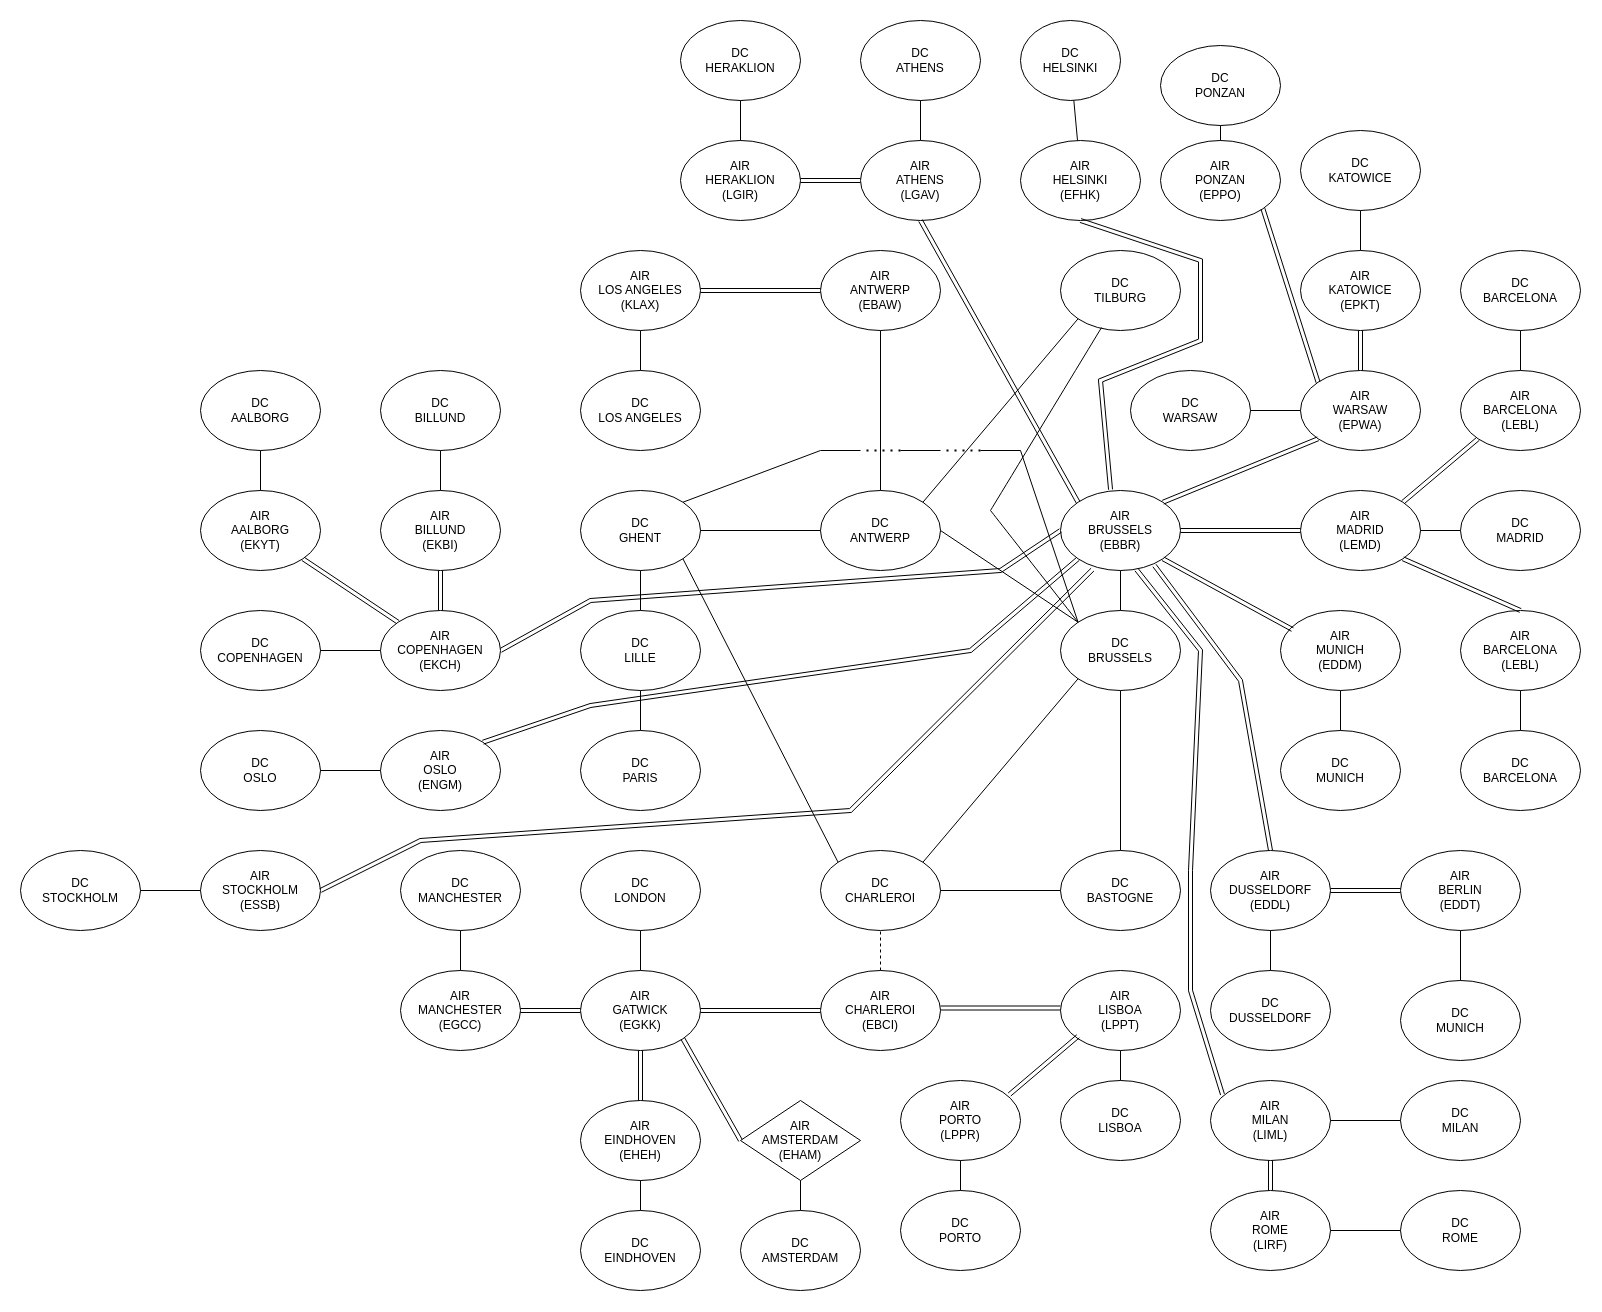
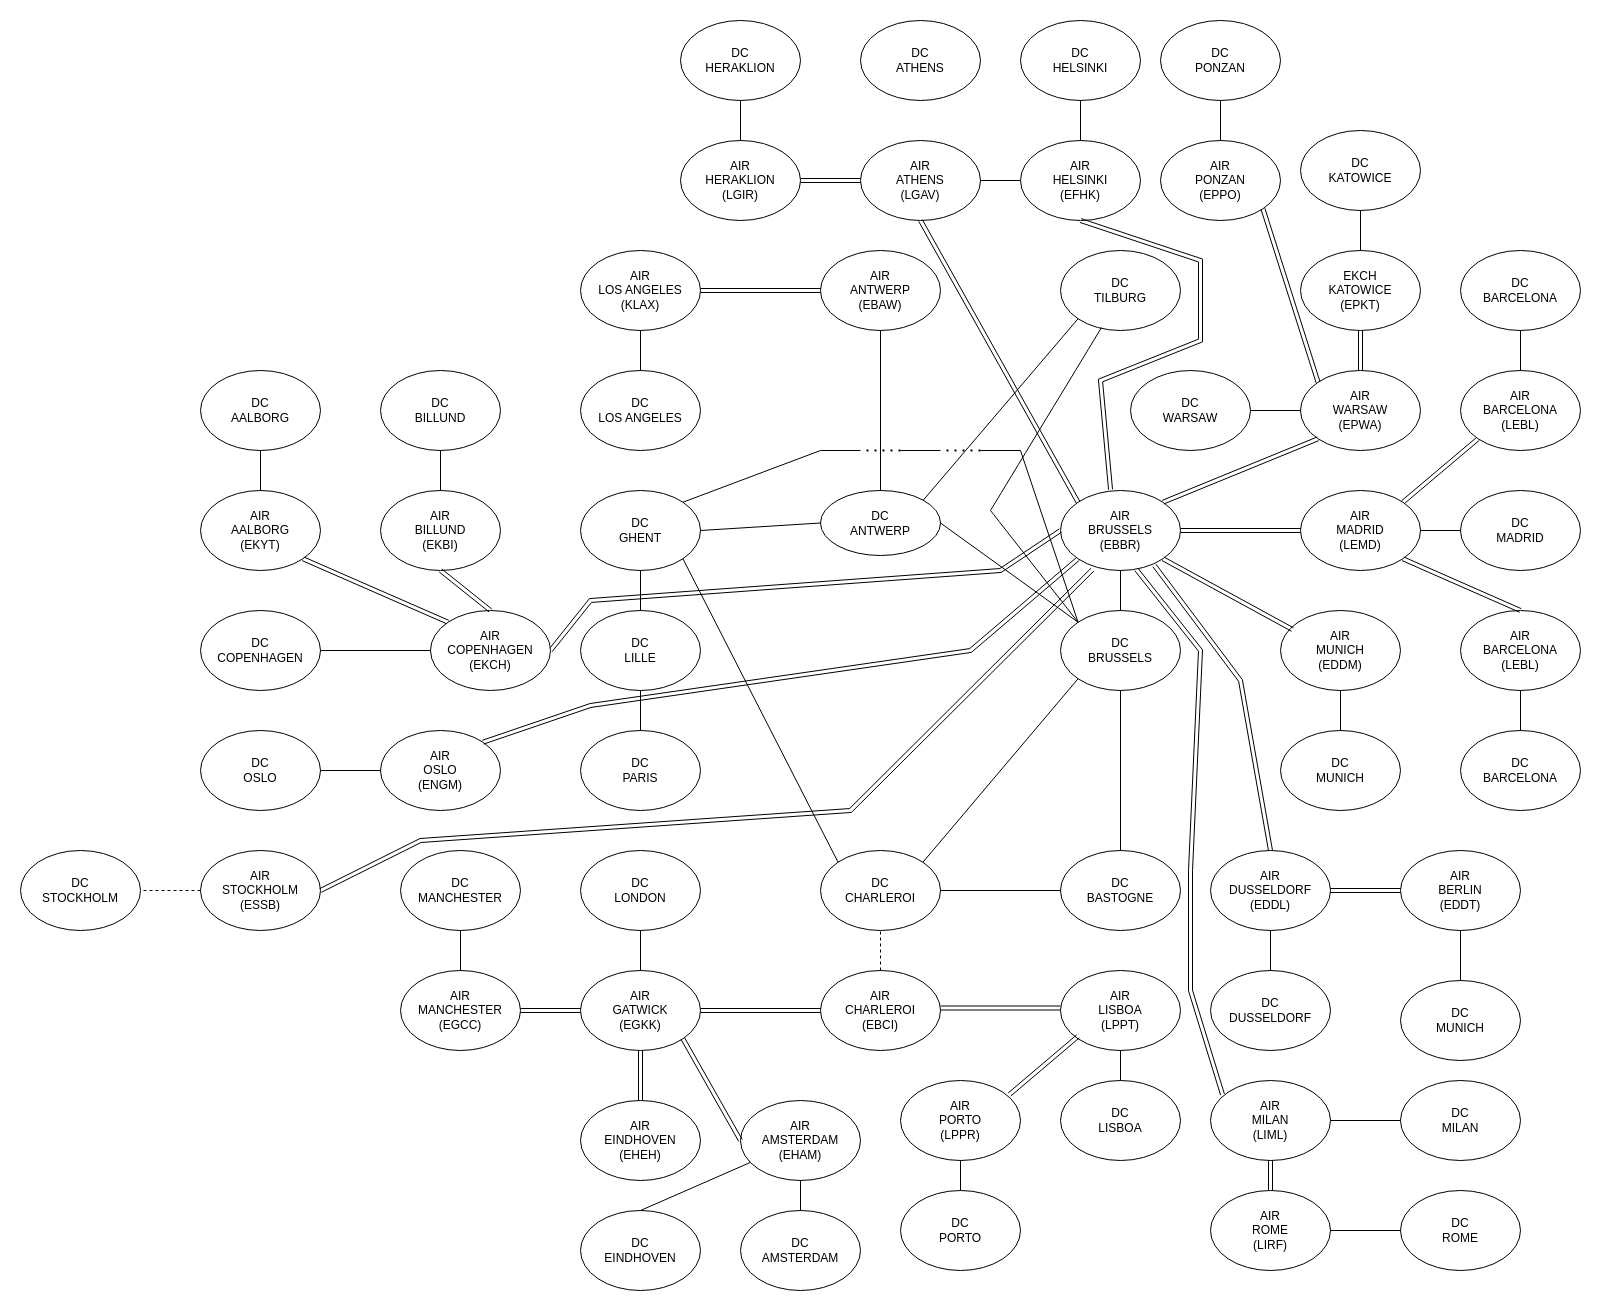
(1071, 61) -> (1081, 61)
(1221, 86) -> (1221, 61)
(921, 121) -> (1001, 181)
(1361, 291) -> (1361, 291)
(881, 531) -> (881, 523)
(441, 651) -> (491, 651)
(170, 891) -> (170, 891)
(801, 1141) -> (801, 1141)
(641, 1196) -> (695, 1187)
